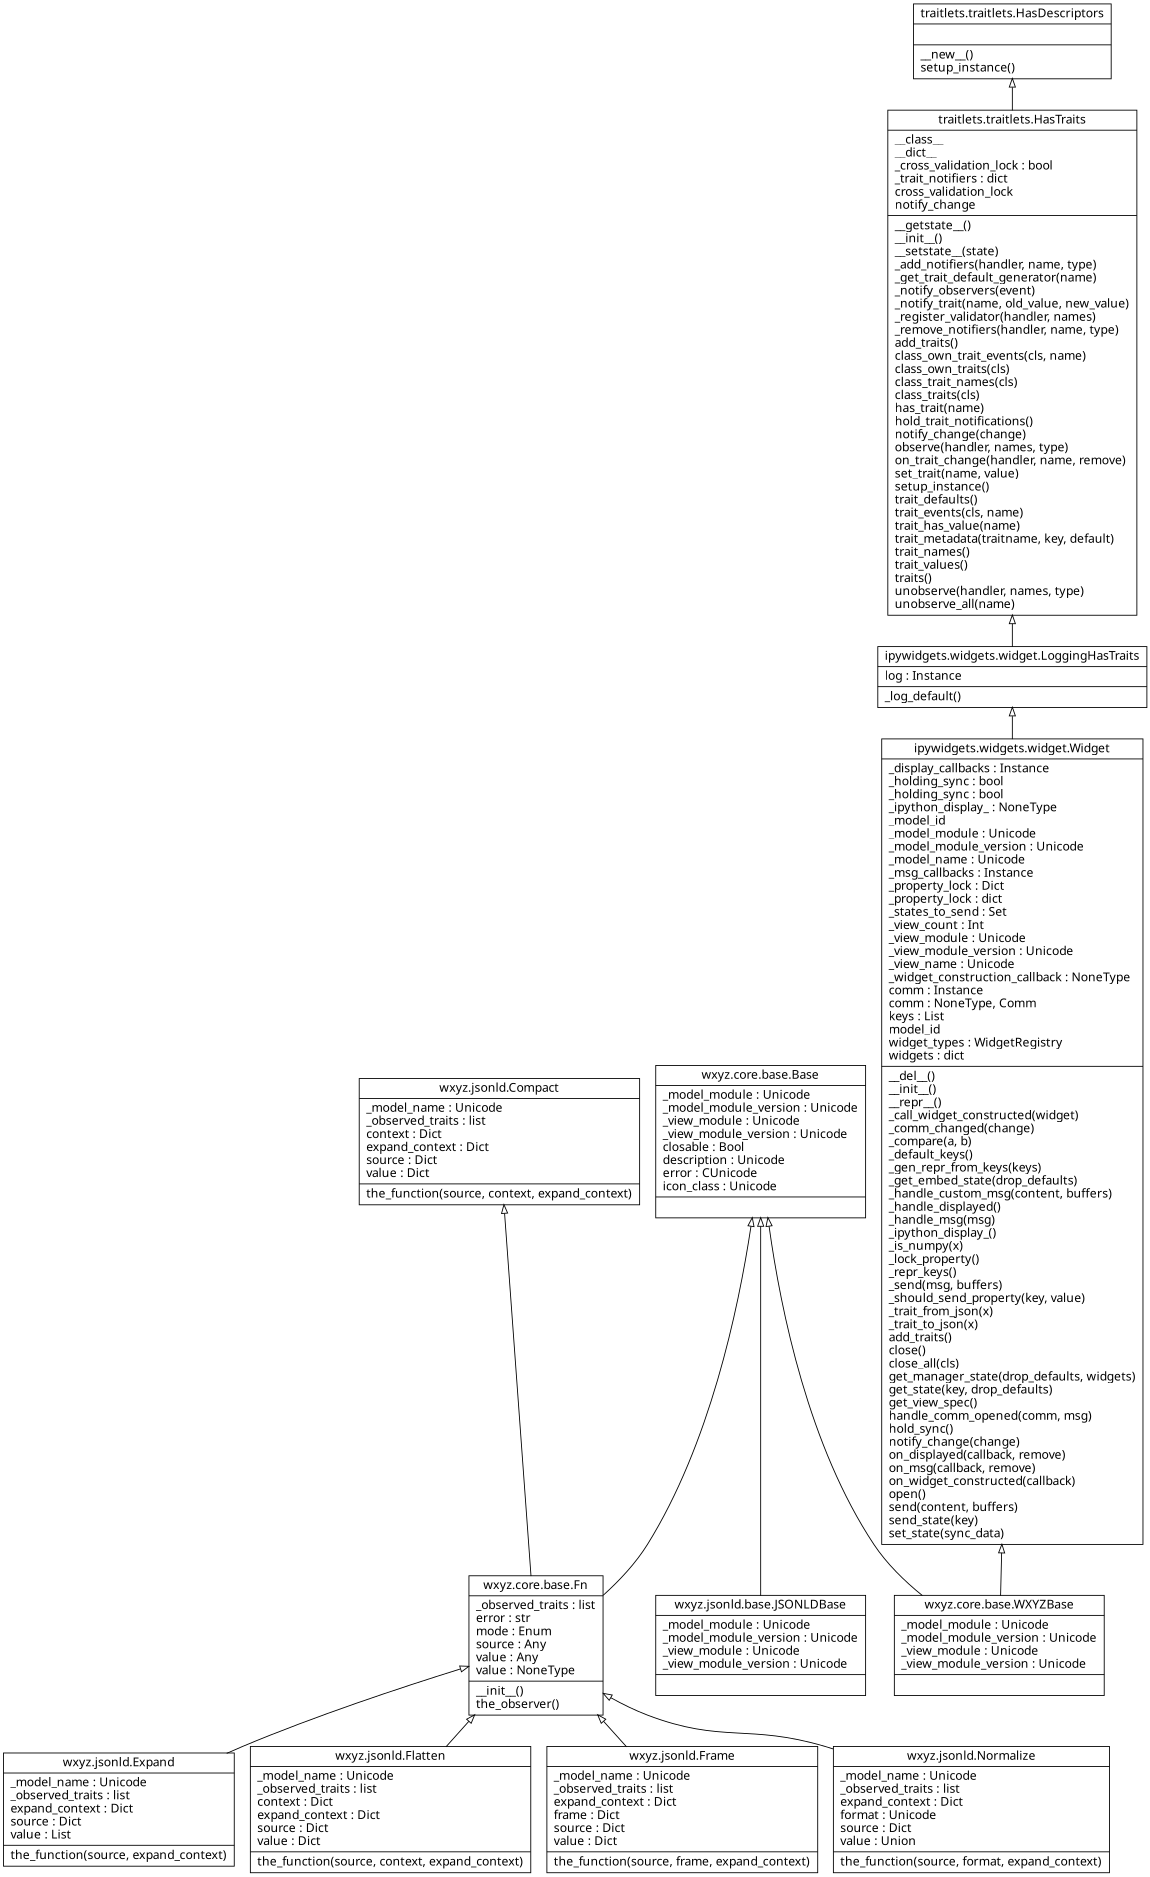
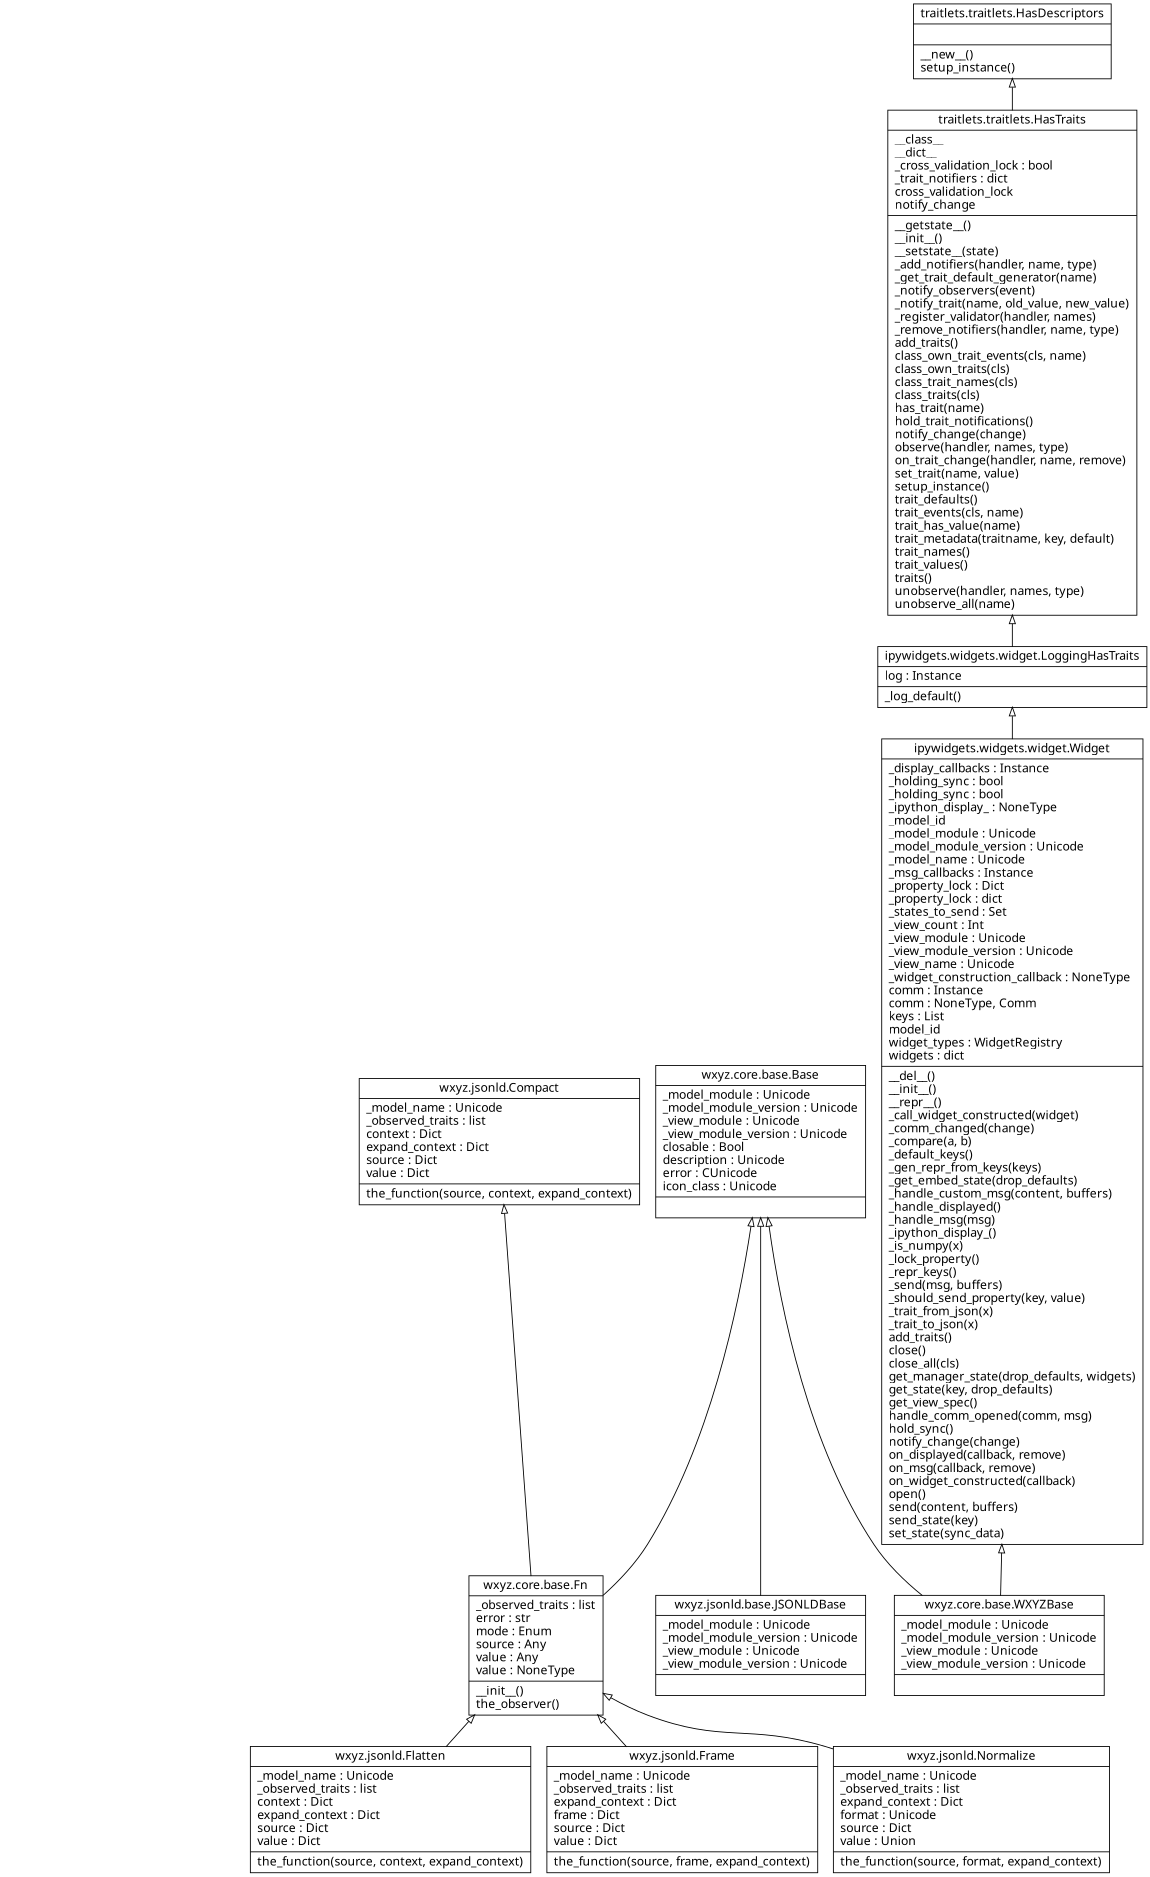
(119, 1810) -> none
